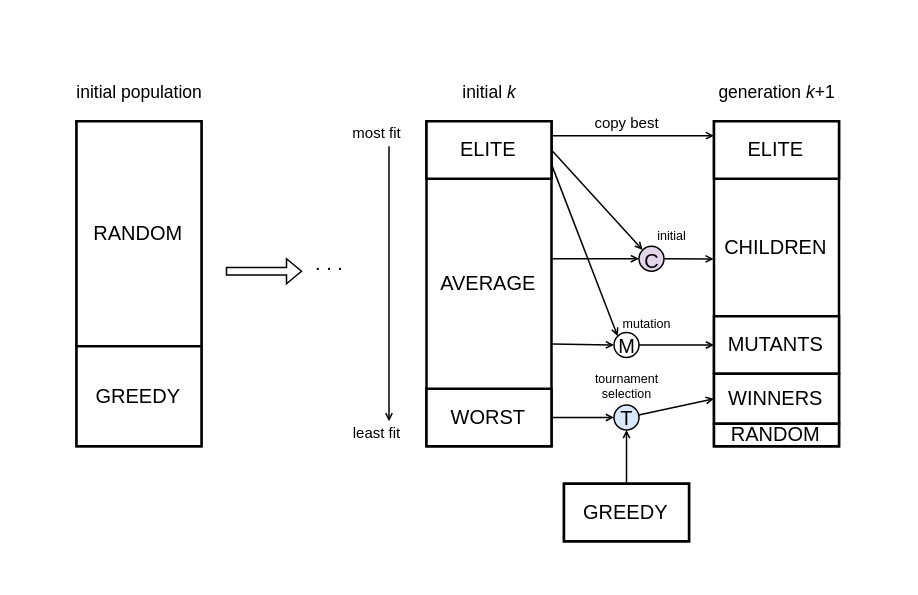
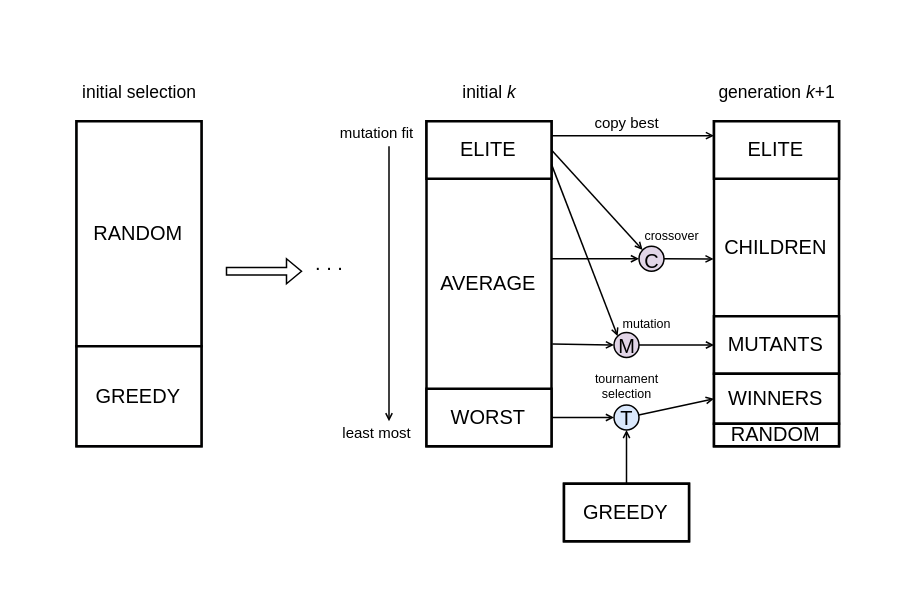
(140, 89) -> (140, 89)
(378, 131) -> (378, 131)
(673, 234) -> (673, 234)
(626, 345) -> (626, 345)
(378, 431) -> (378, 431)
